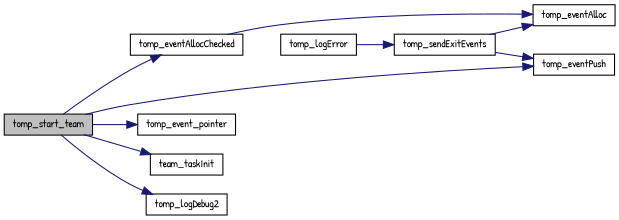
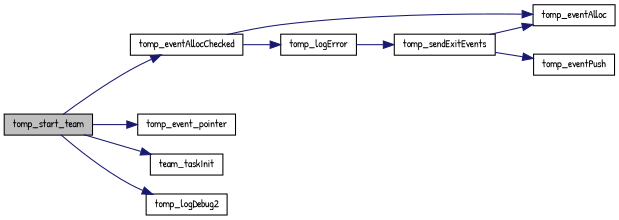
none -> (257, 45)
(303, 83) -> none
